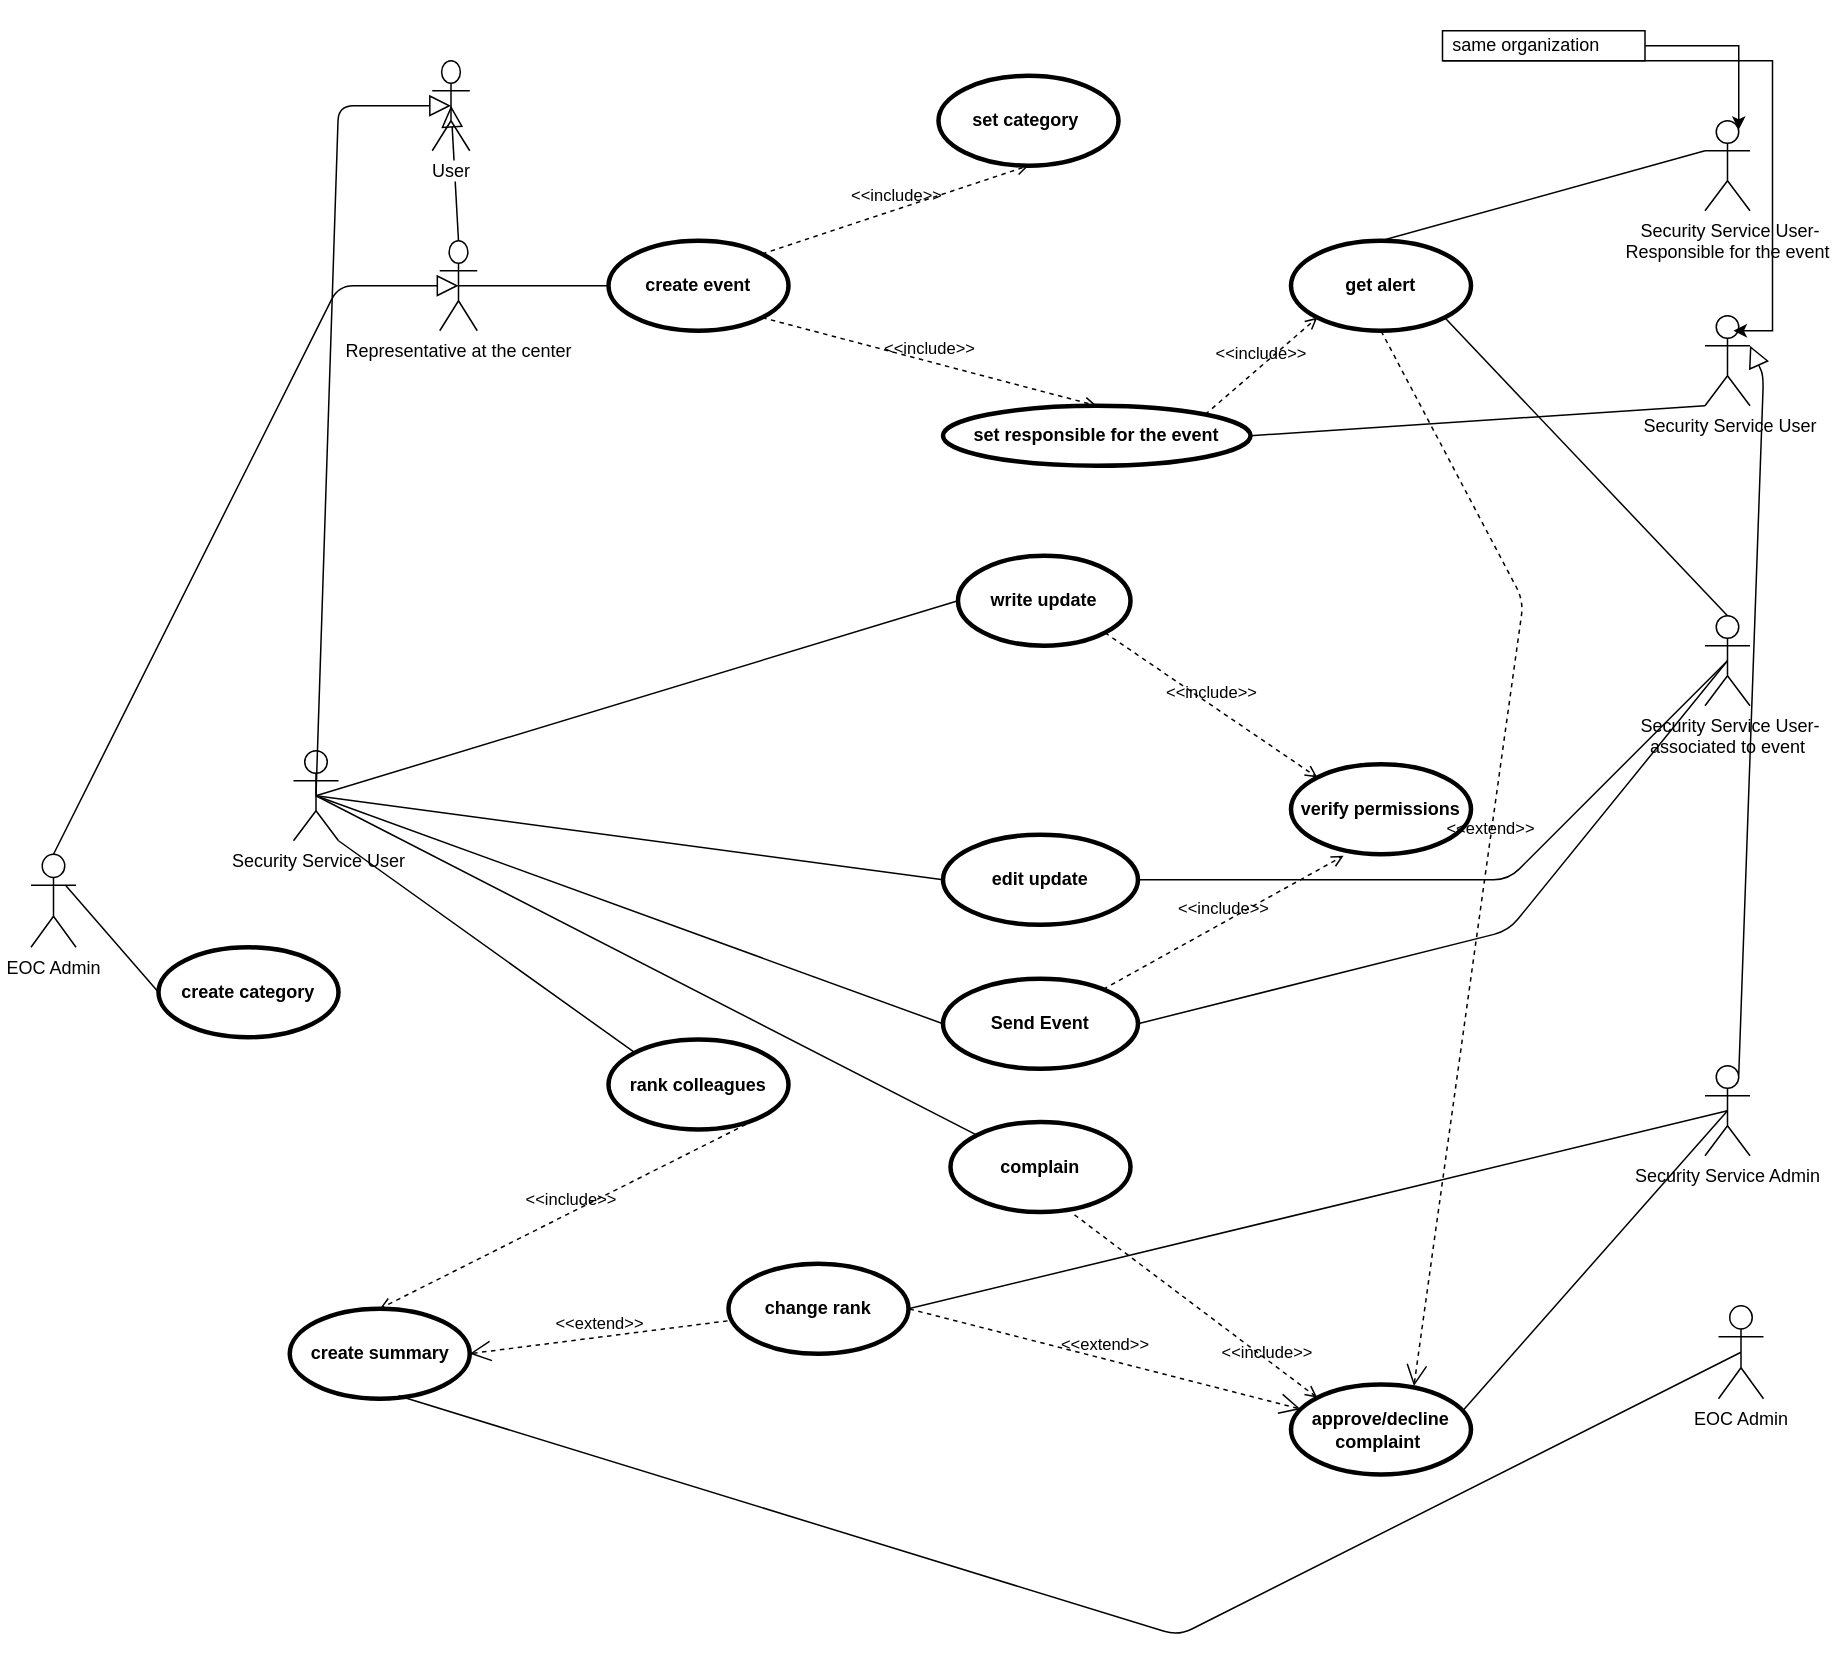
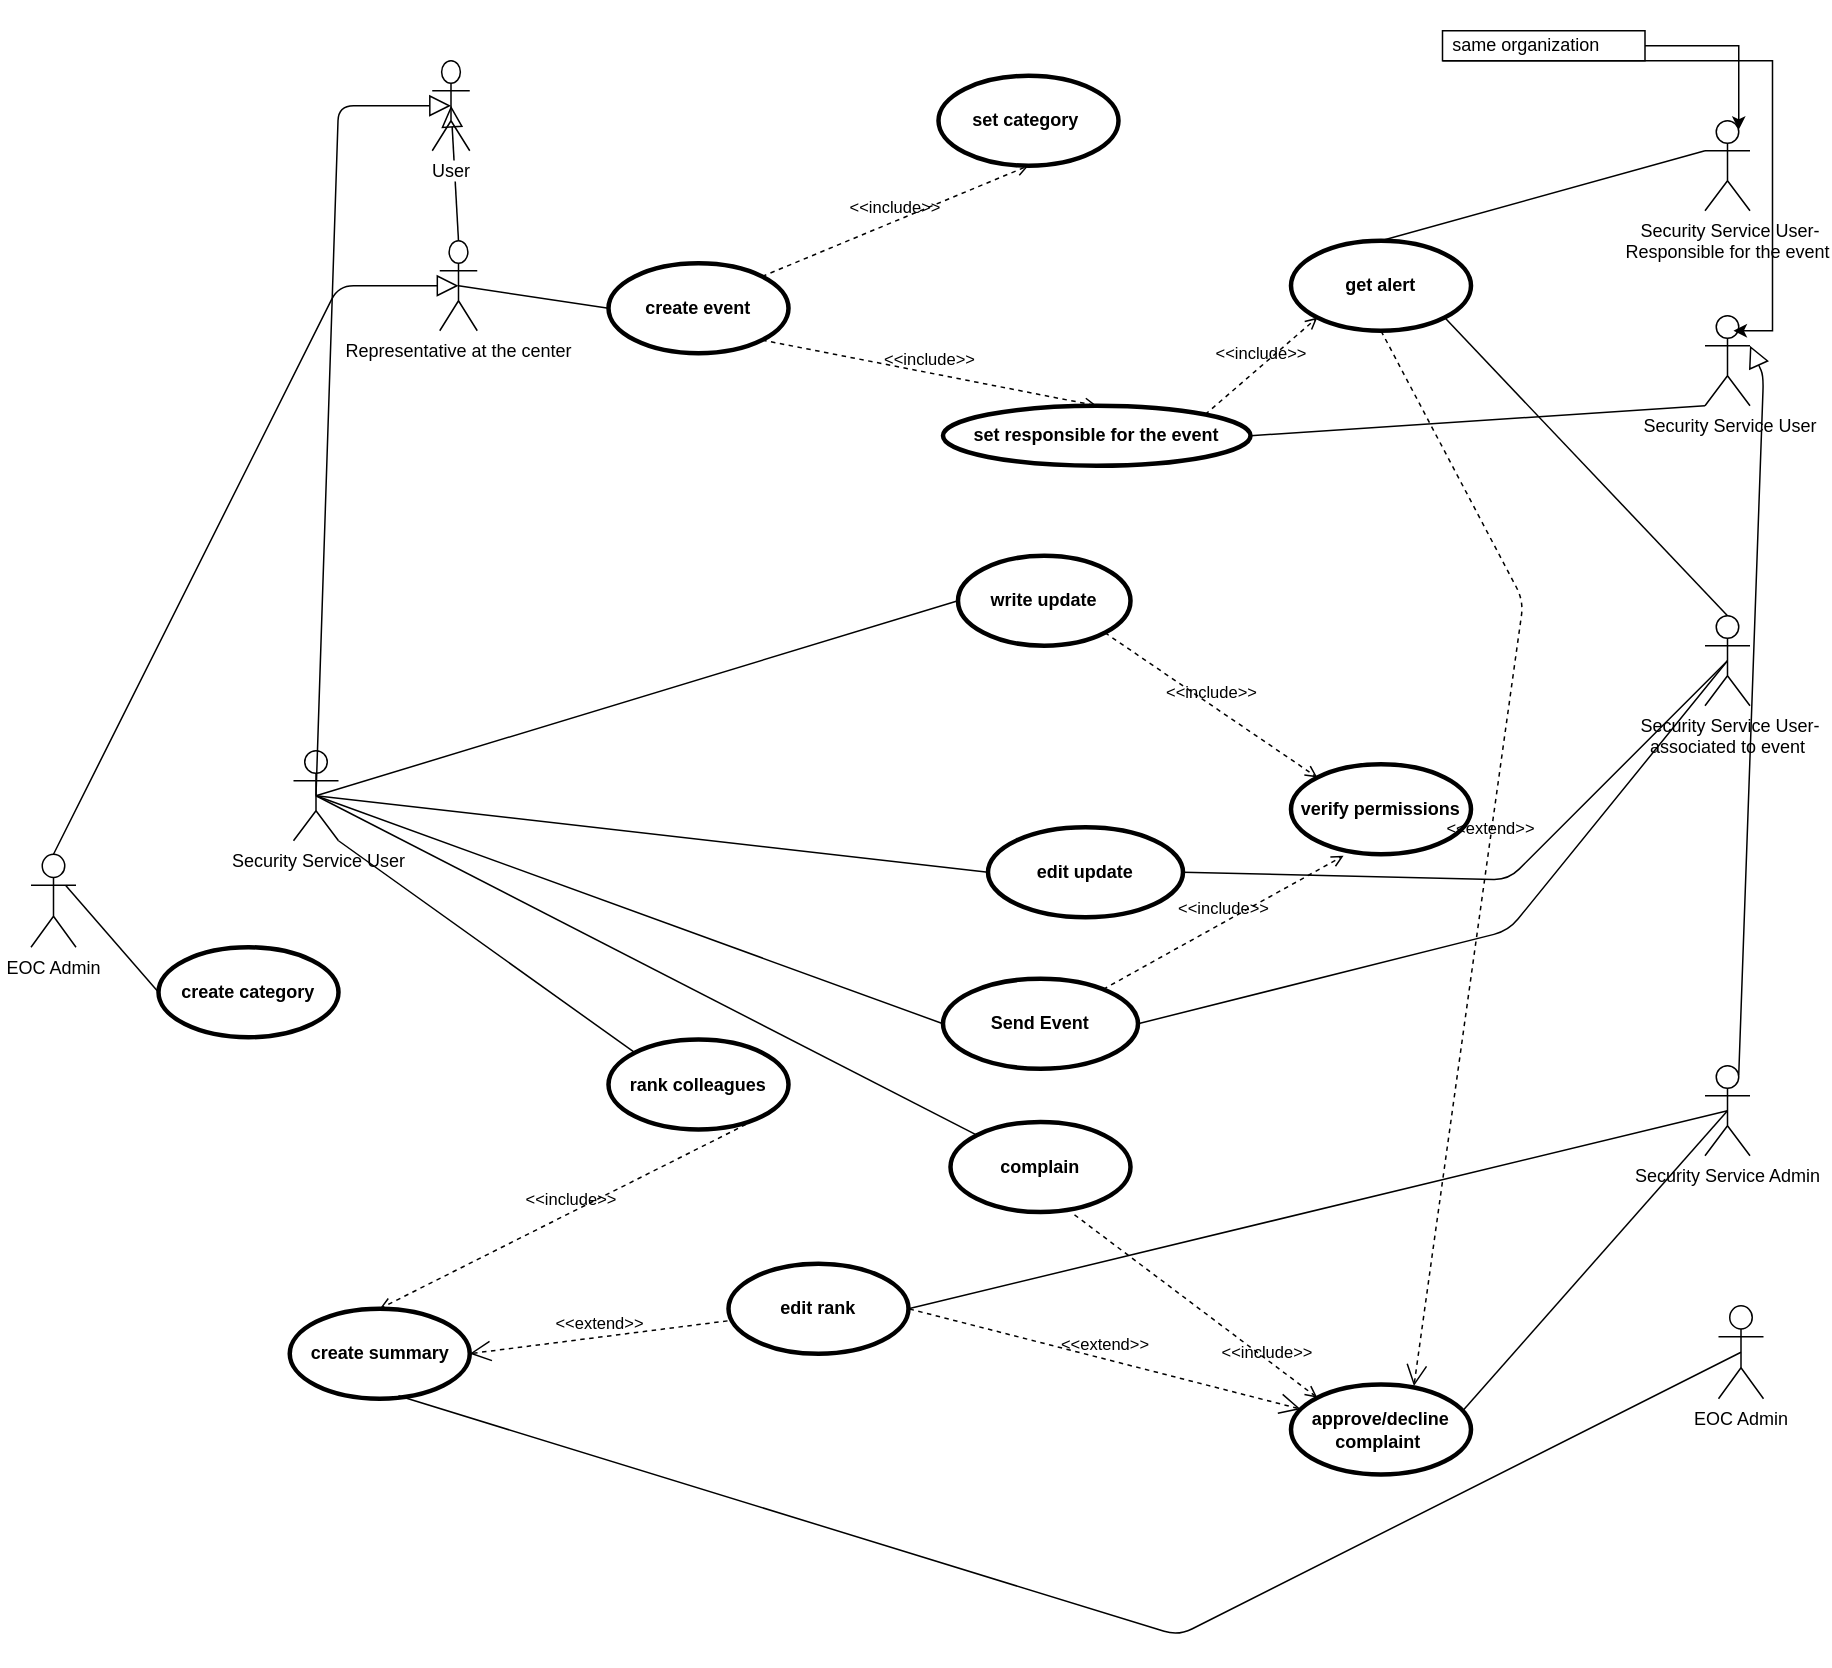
(698, 286) -> (698, 308)
(1040, 880) -> (1085, 872)
(818, 1309) -> (818, 1309)
